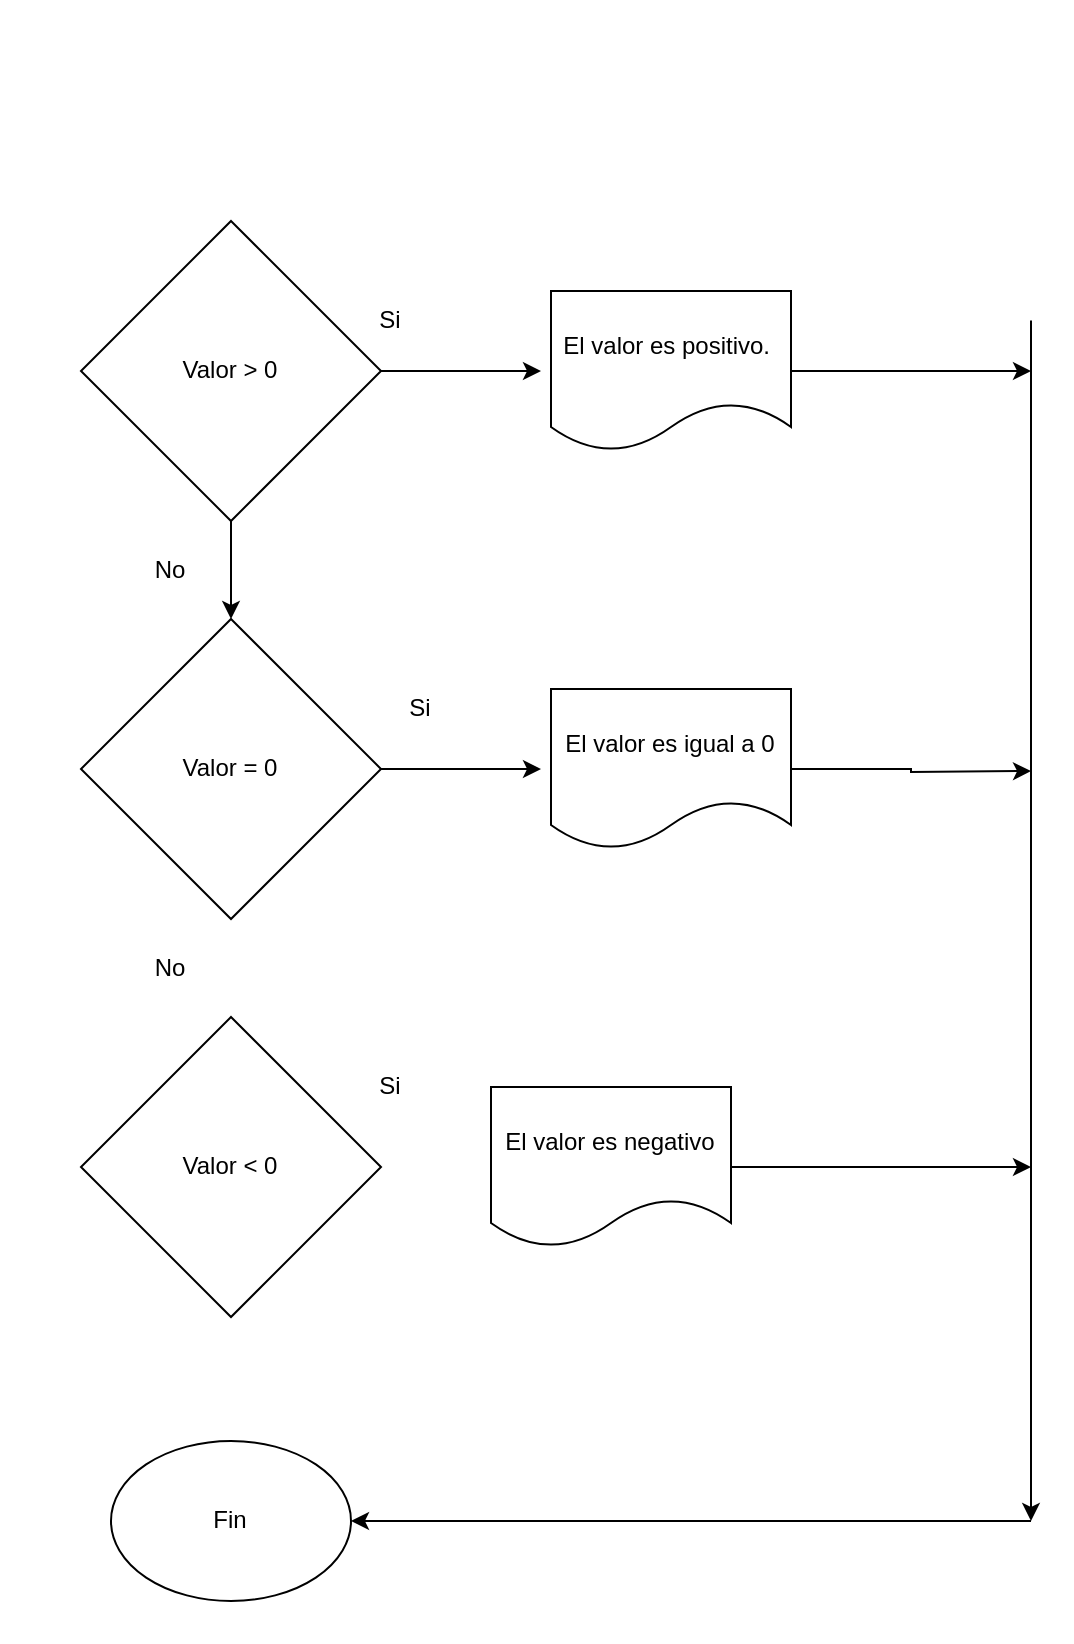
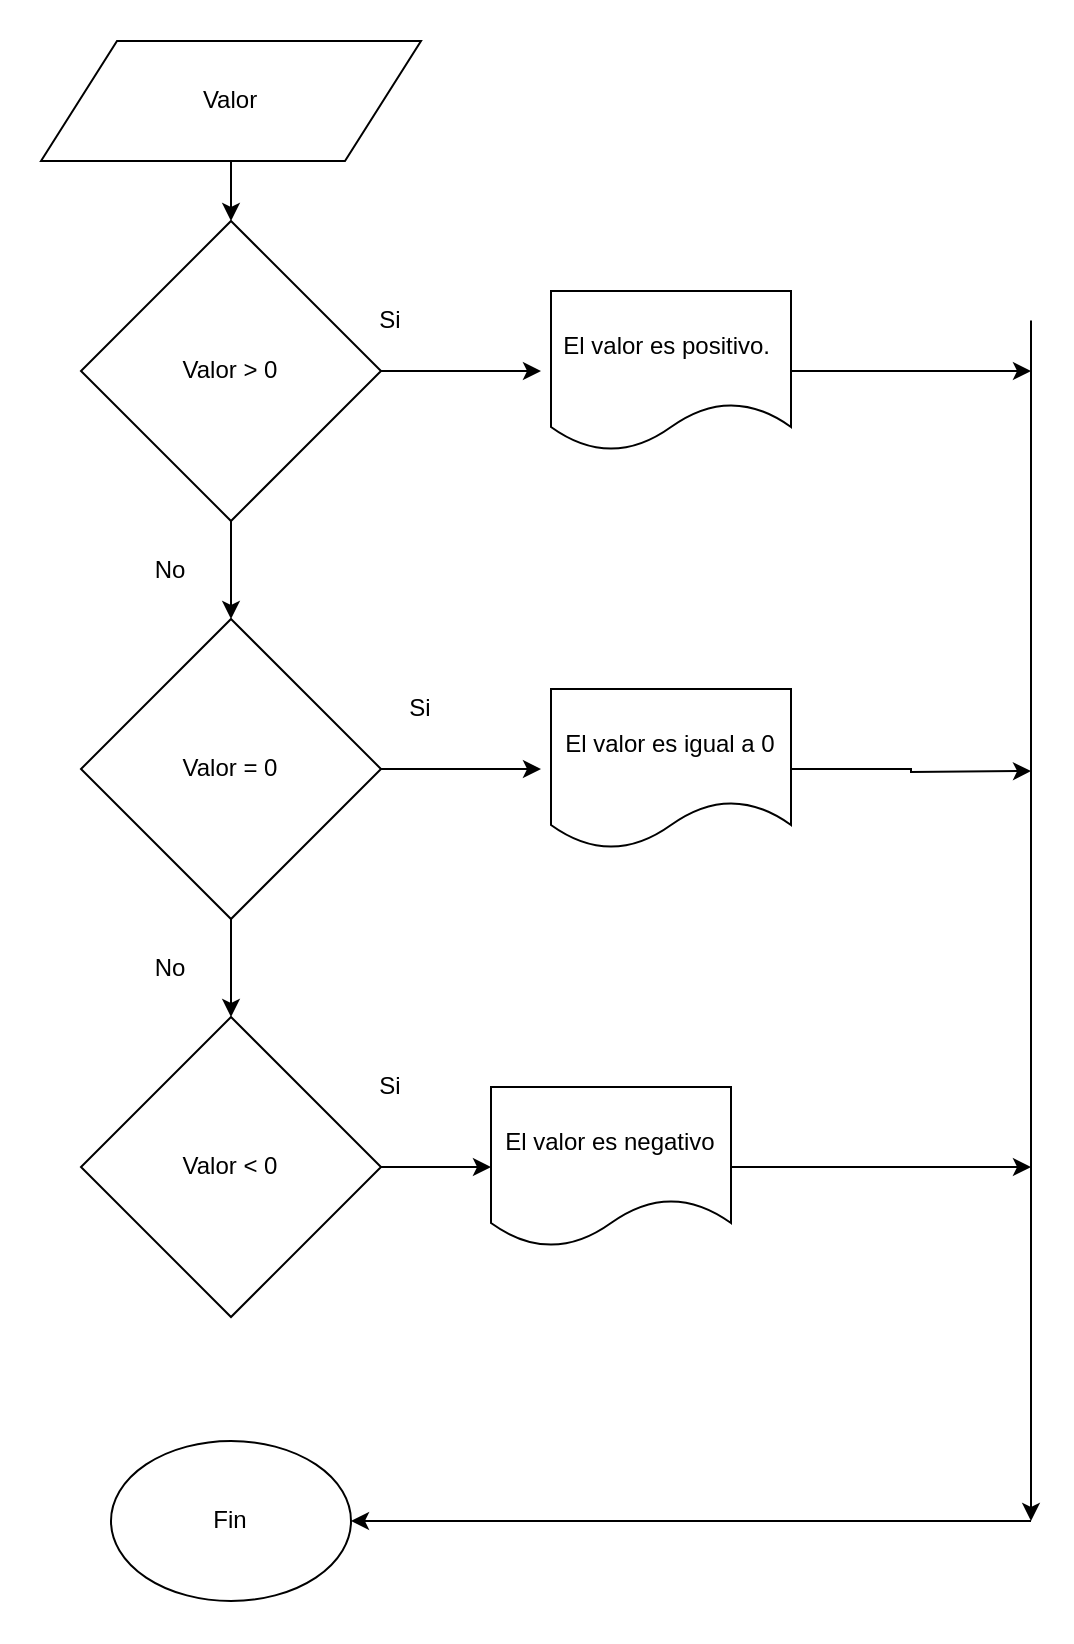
none -> (231, 101)
none -> (231, 198)
none -> (231, 961)
none -> (429, 1167)
